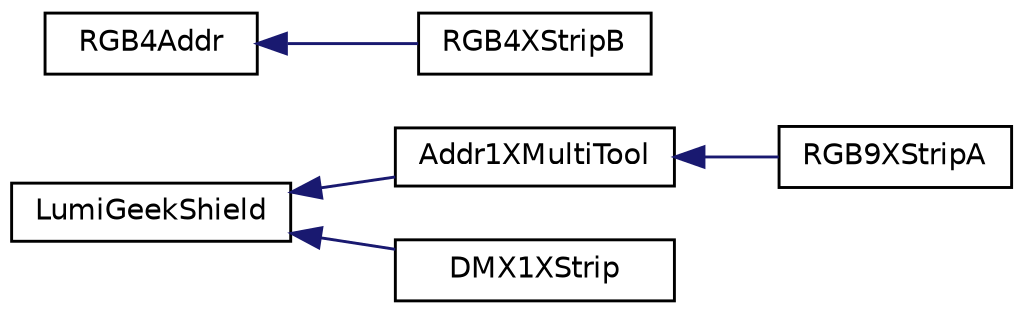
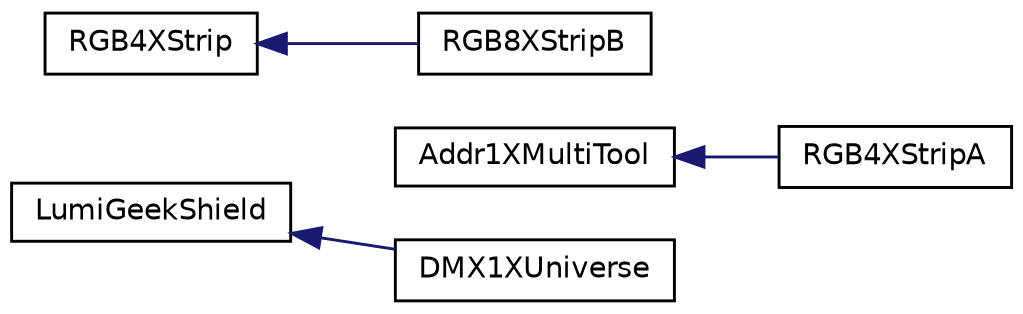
(151, 44) -> (151, 44)
(535, 44) -> (535, 44)
(895, 157) -> (895, 157)
(358, 182) -> none
(535, 270) -> (535, 270)
